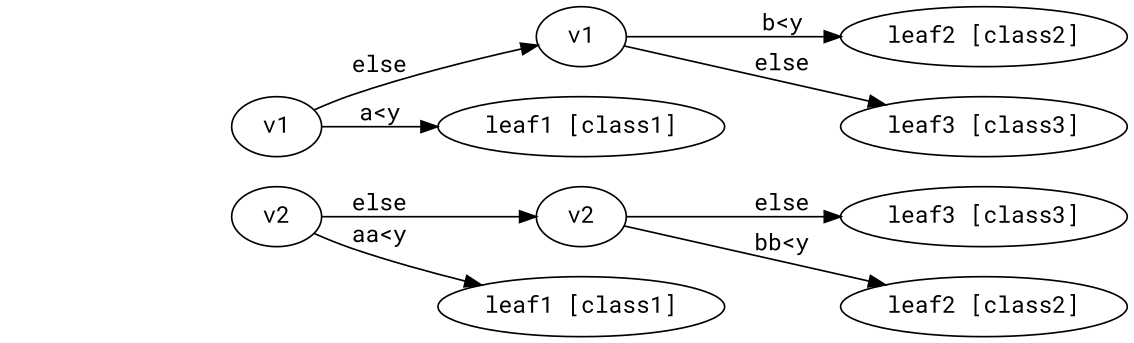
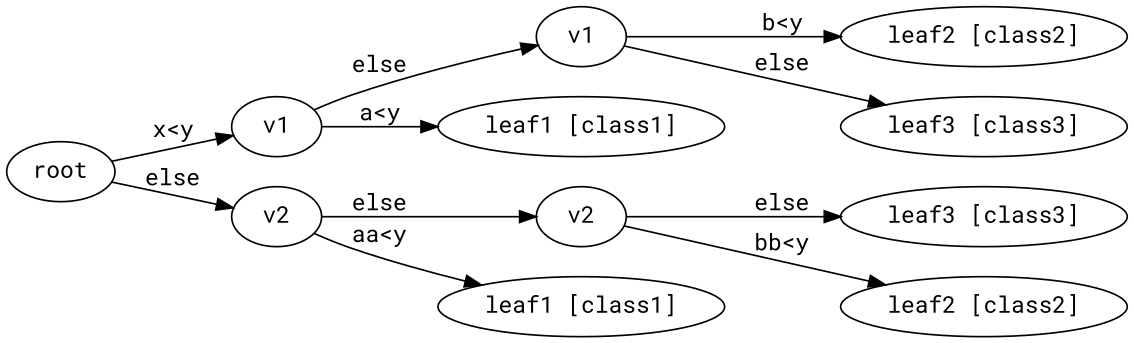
none -> (61, 172)
